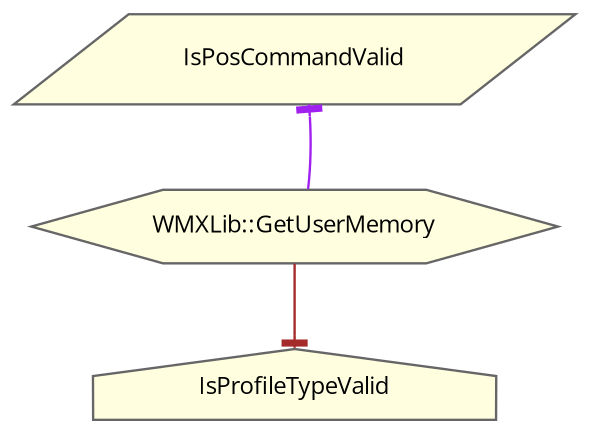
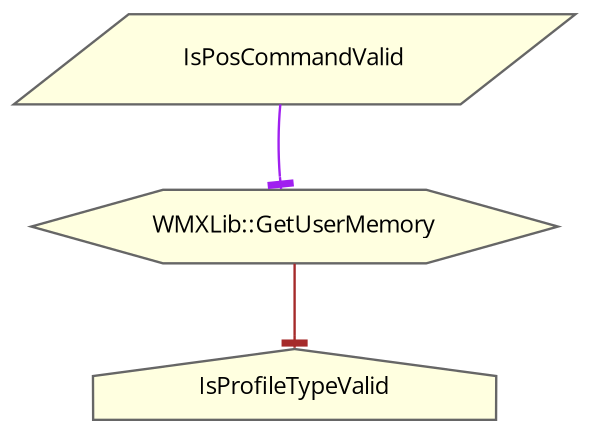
(311, 153) -> (279, 141)
